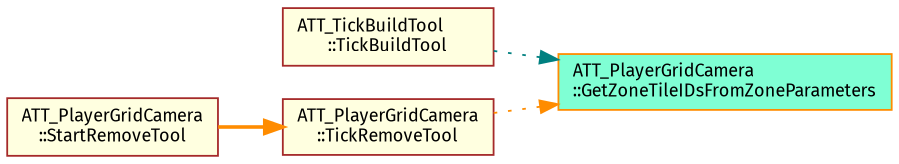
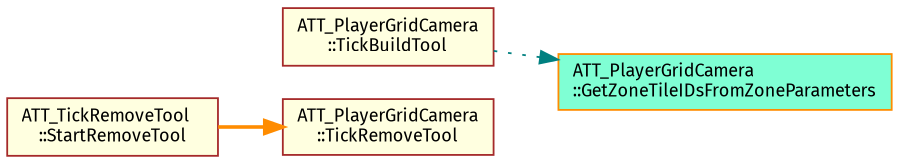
(388, 37) -> (388, 37)
(517, 110) -> none
(113, 127) -> (113, 127)
